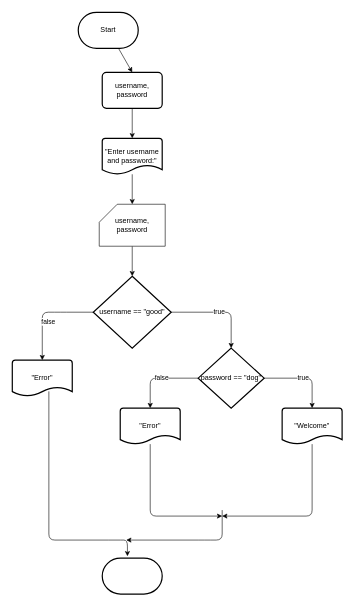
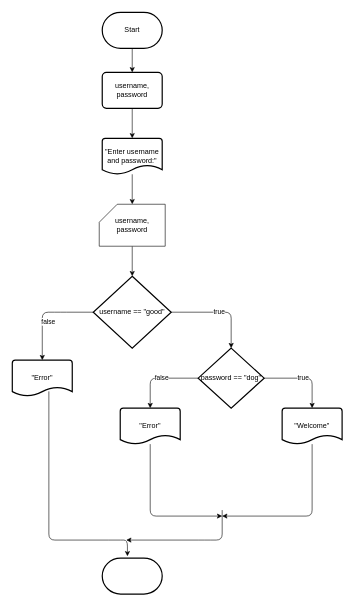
(108, 30) -> (132, 30)
